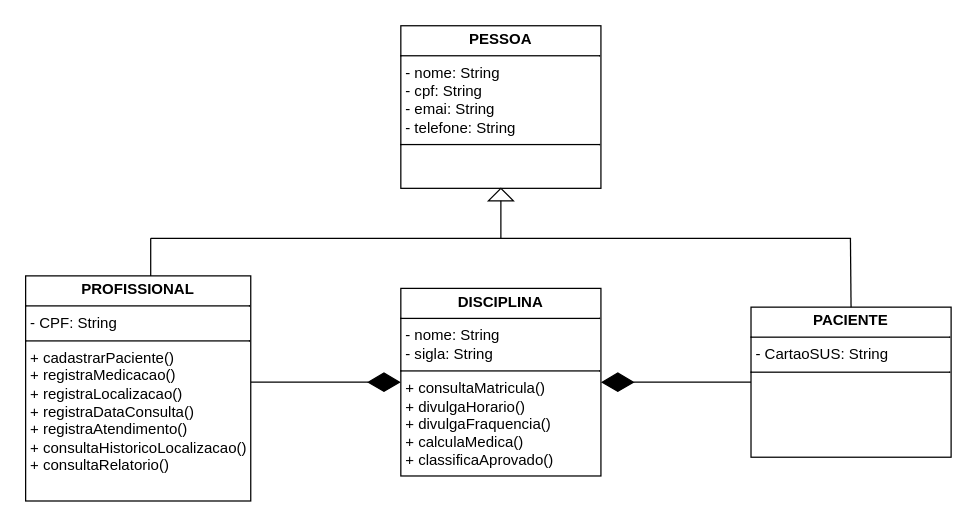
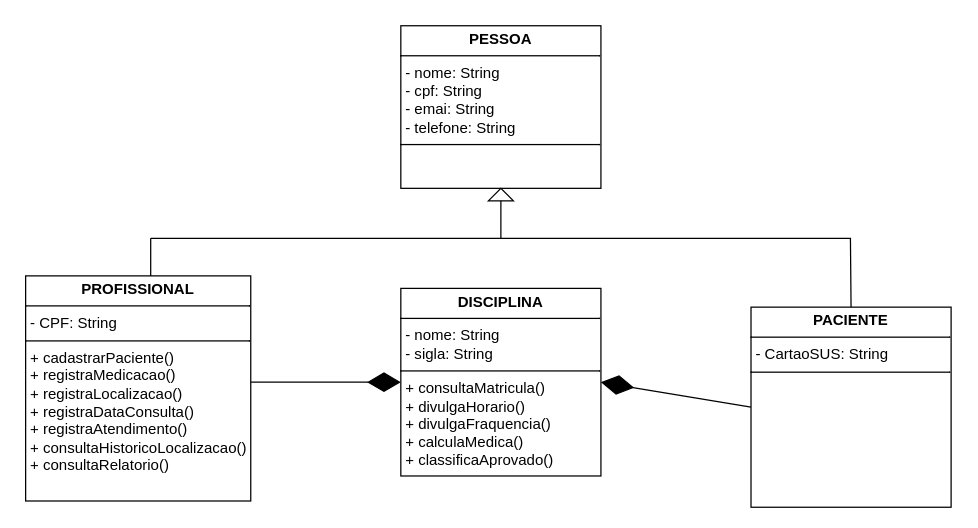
(851, 382) -> (851, 407)
